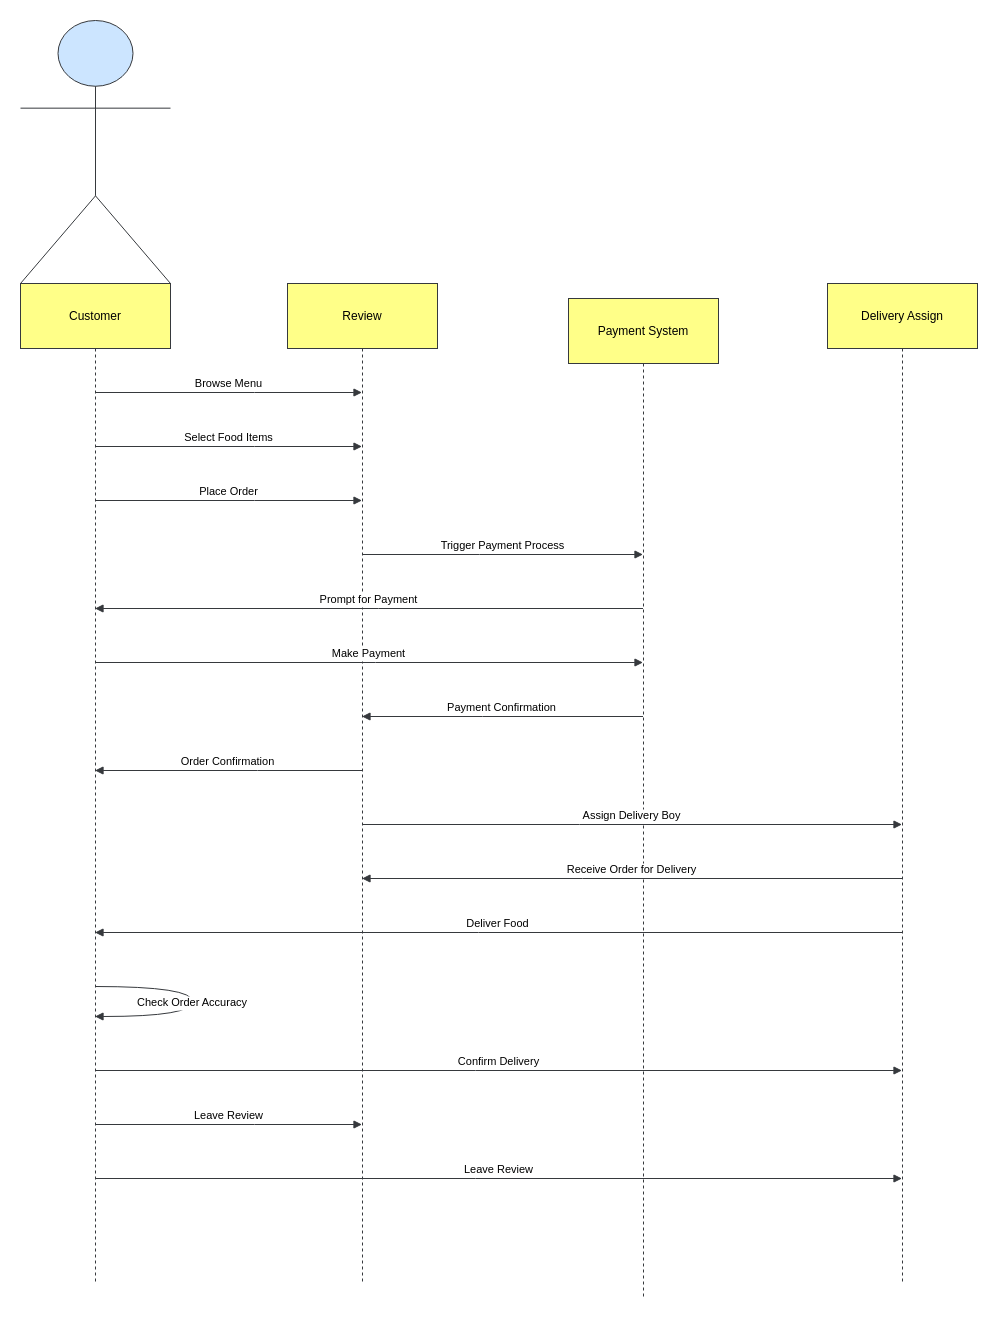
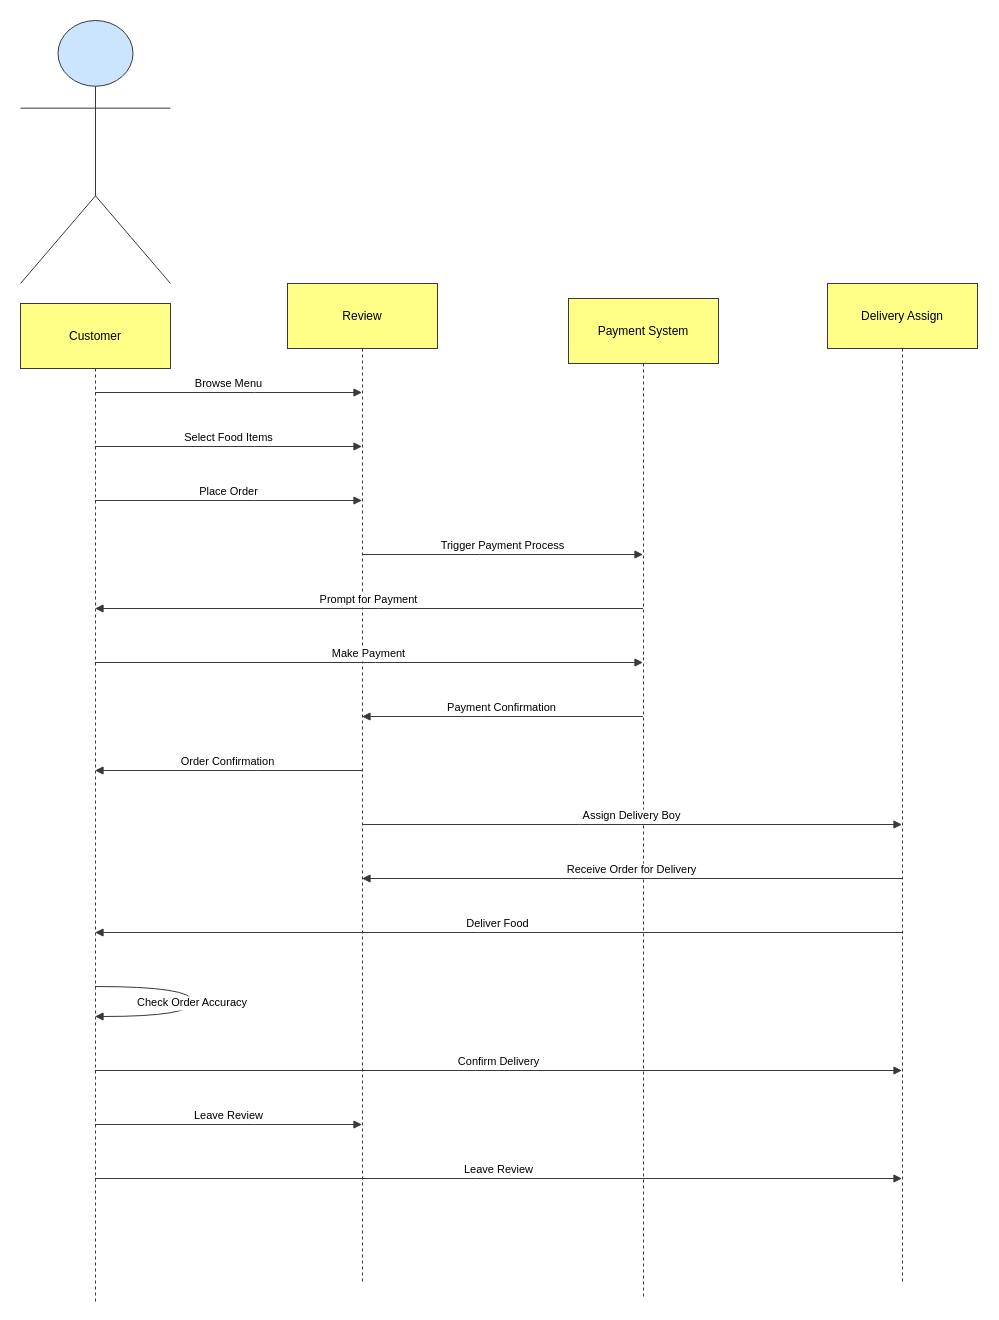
(96, 784) -> (96, 804)
